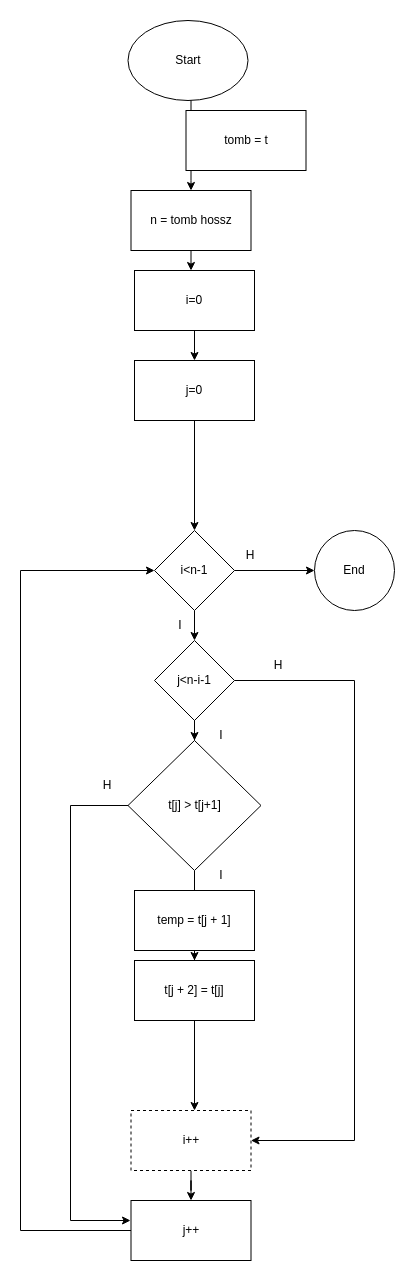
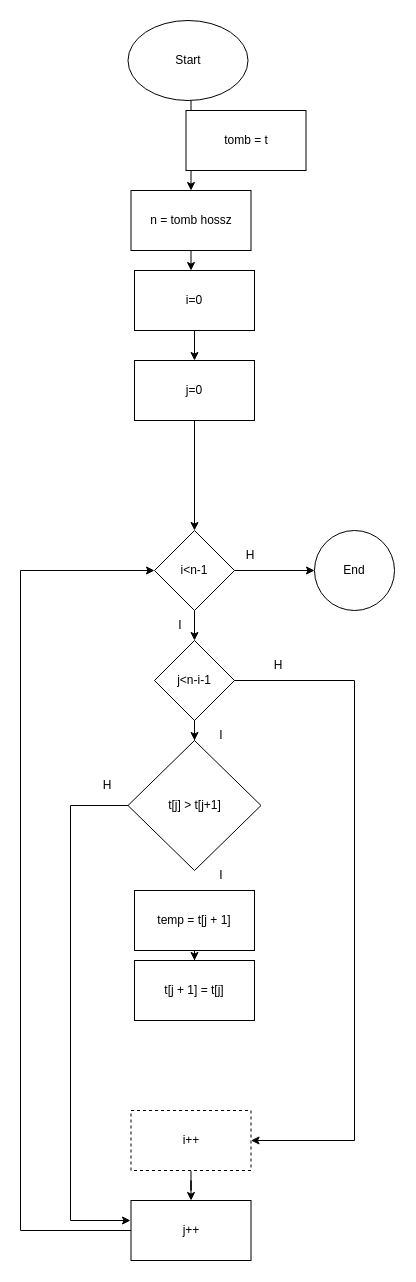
(195, 991) -> (195, 991)
(195, 1061) -> none
